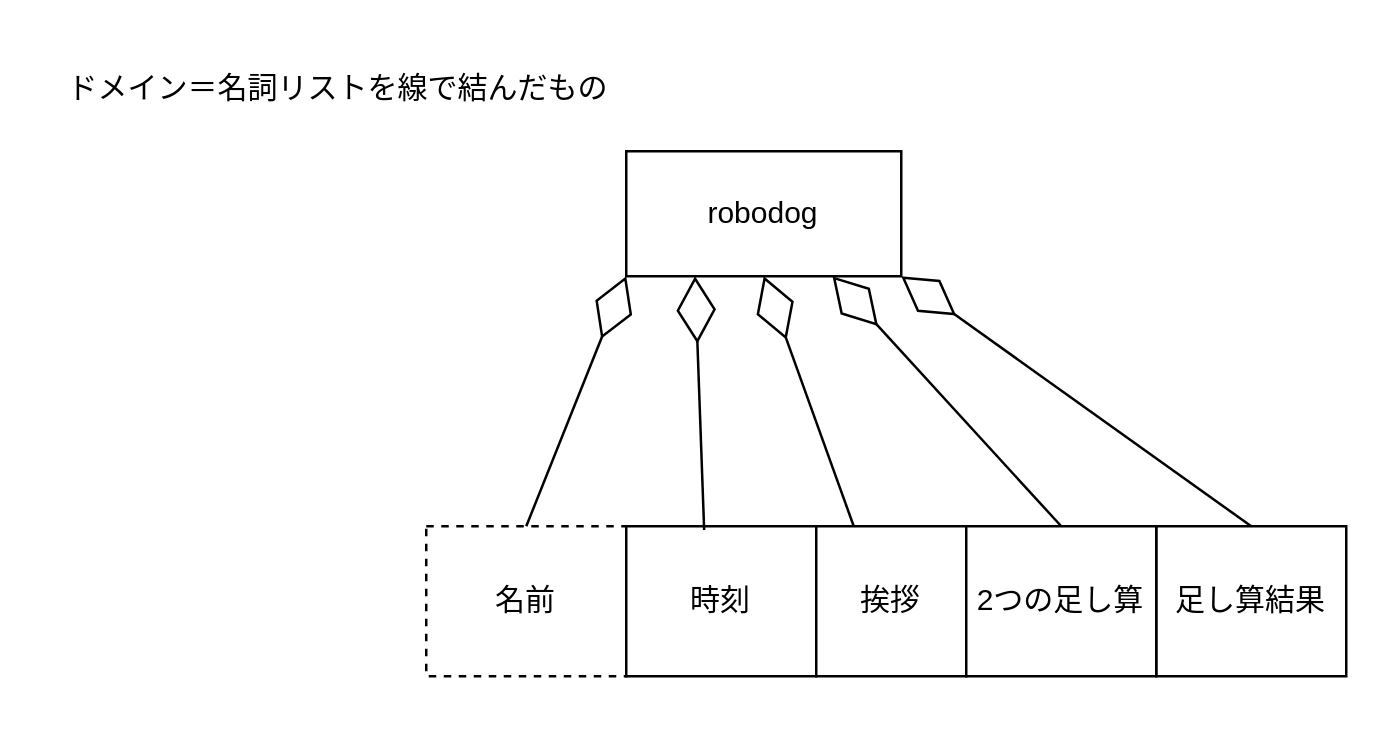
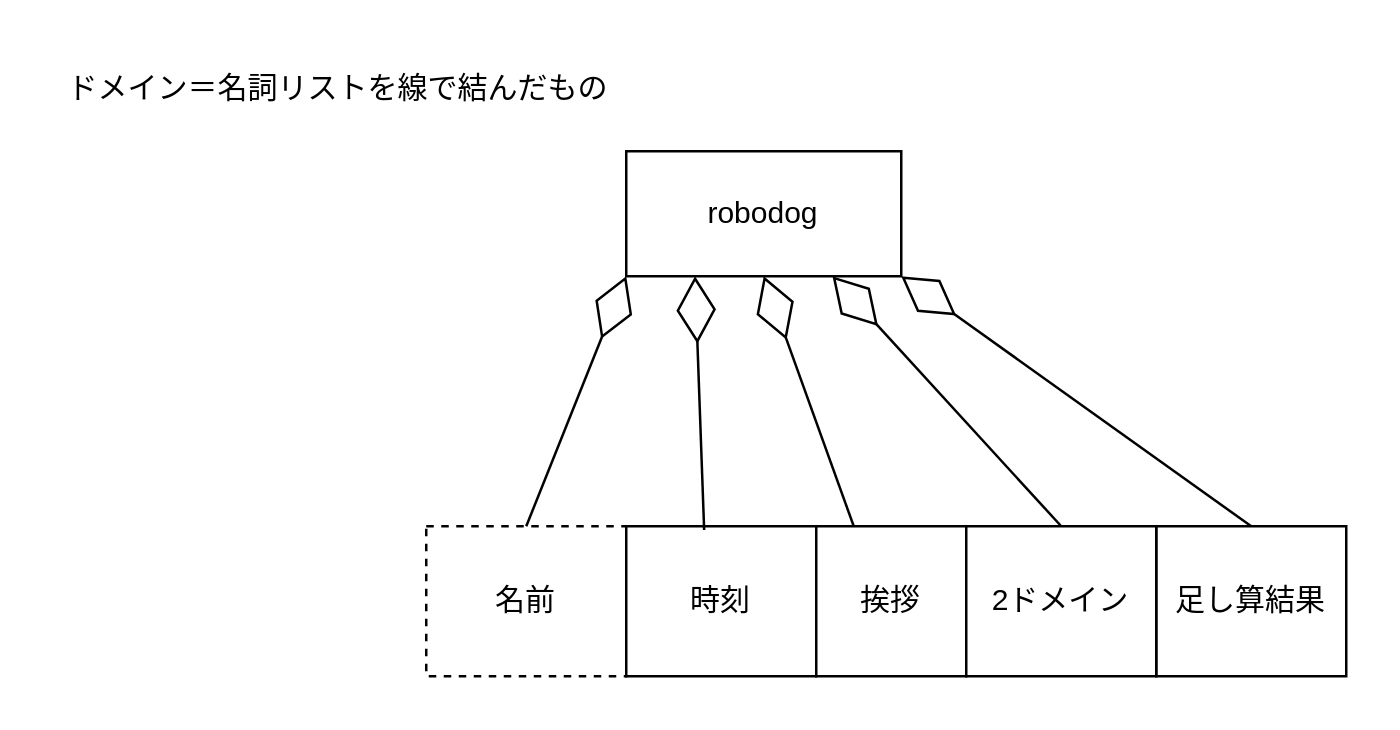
(1061, 601) -> (1061, 601)
